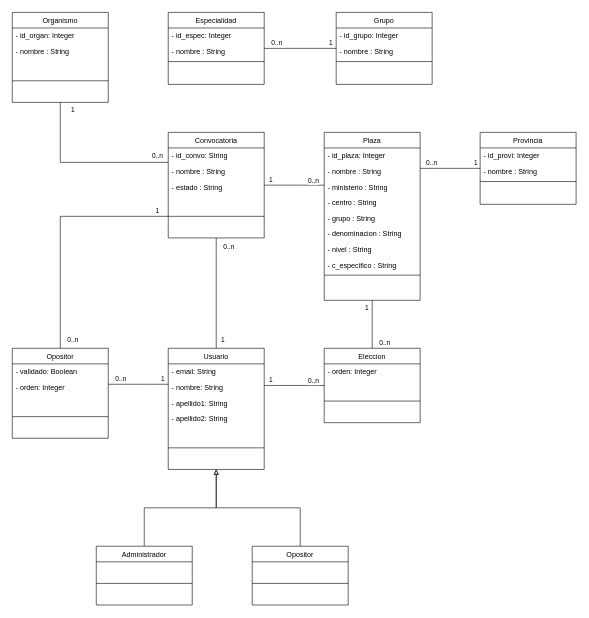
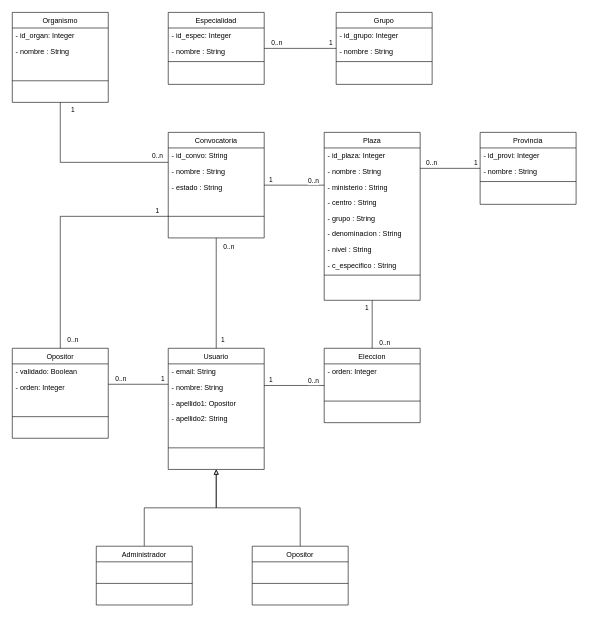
(203, 403) -> (207, 403)
